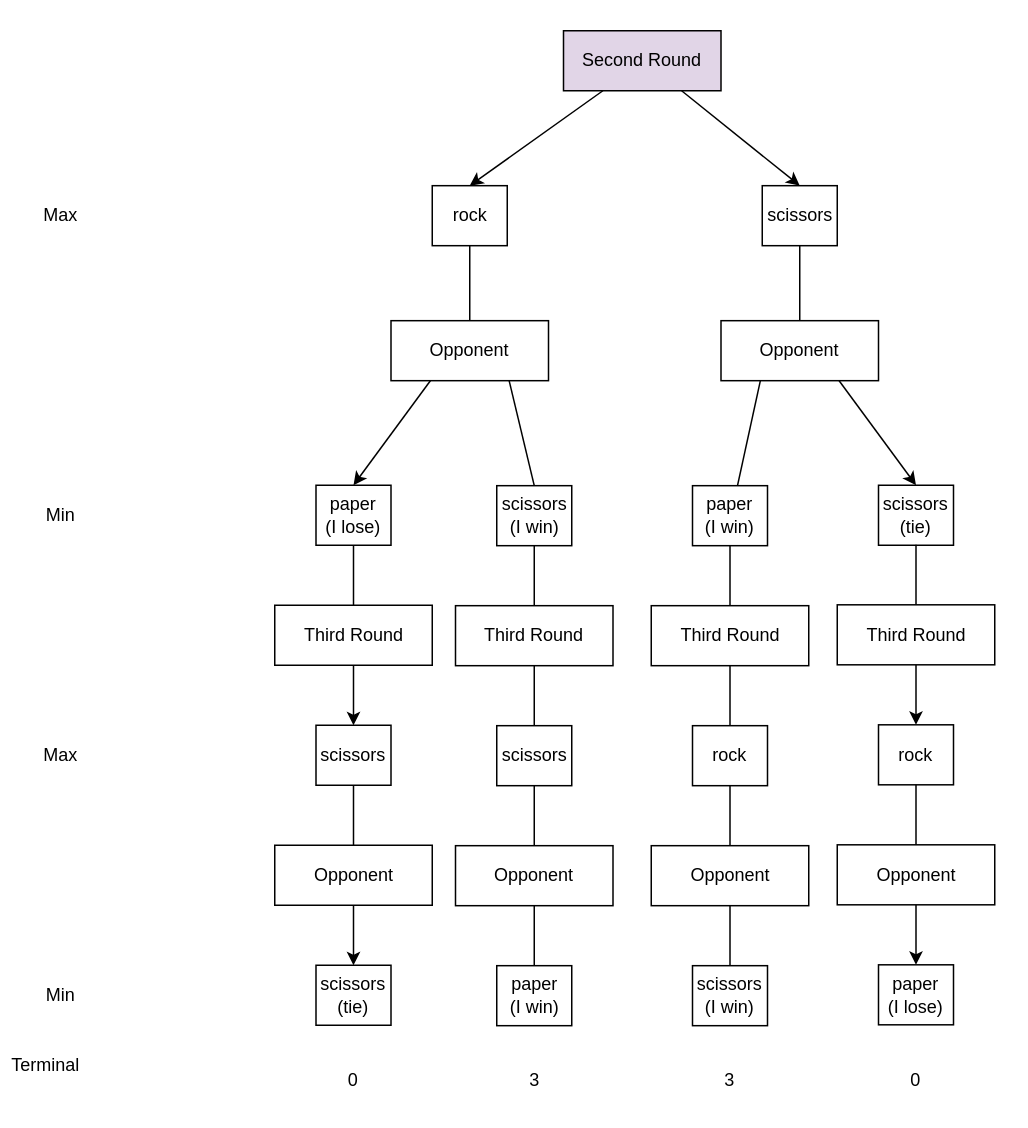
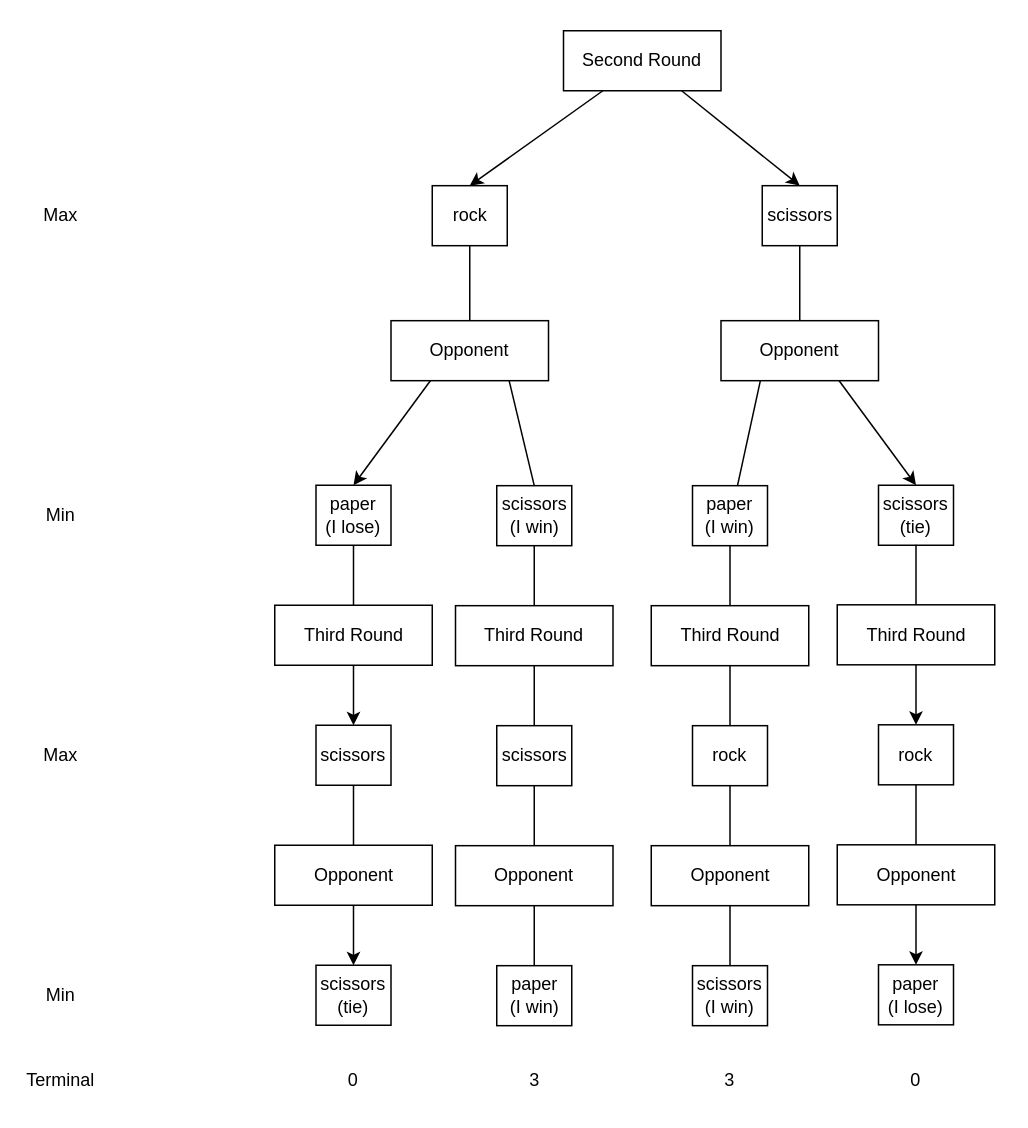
(642, 61) -> (642, 61)
(46, 1066) -> (61, 1081)
